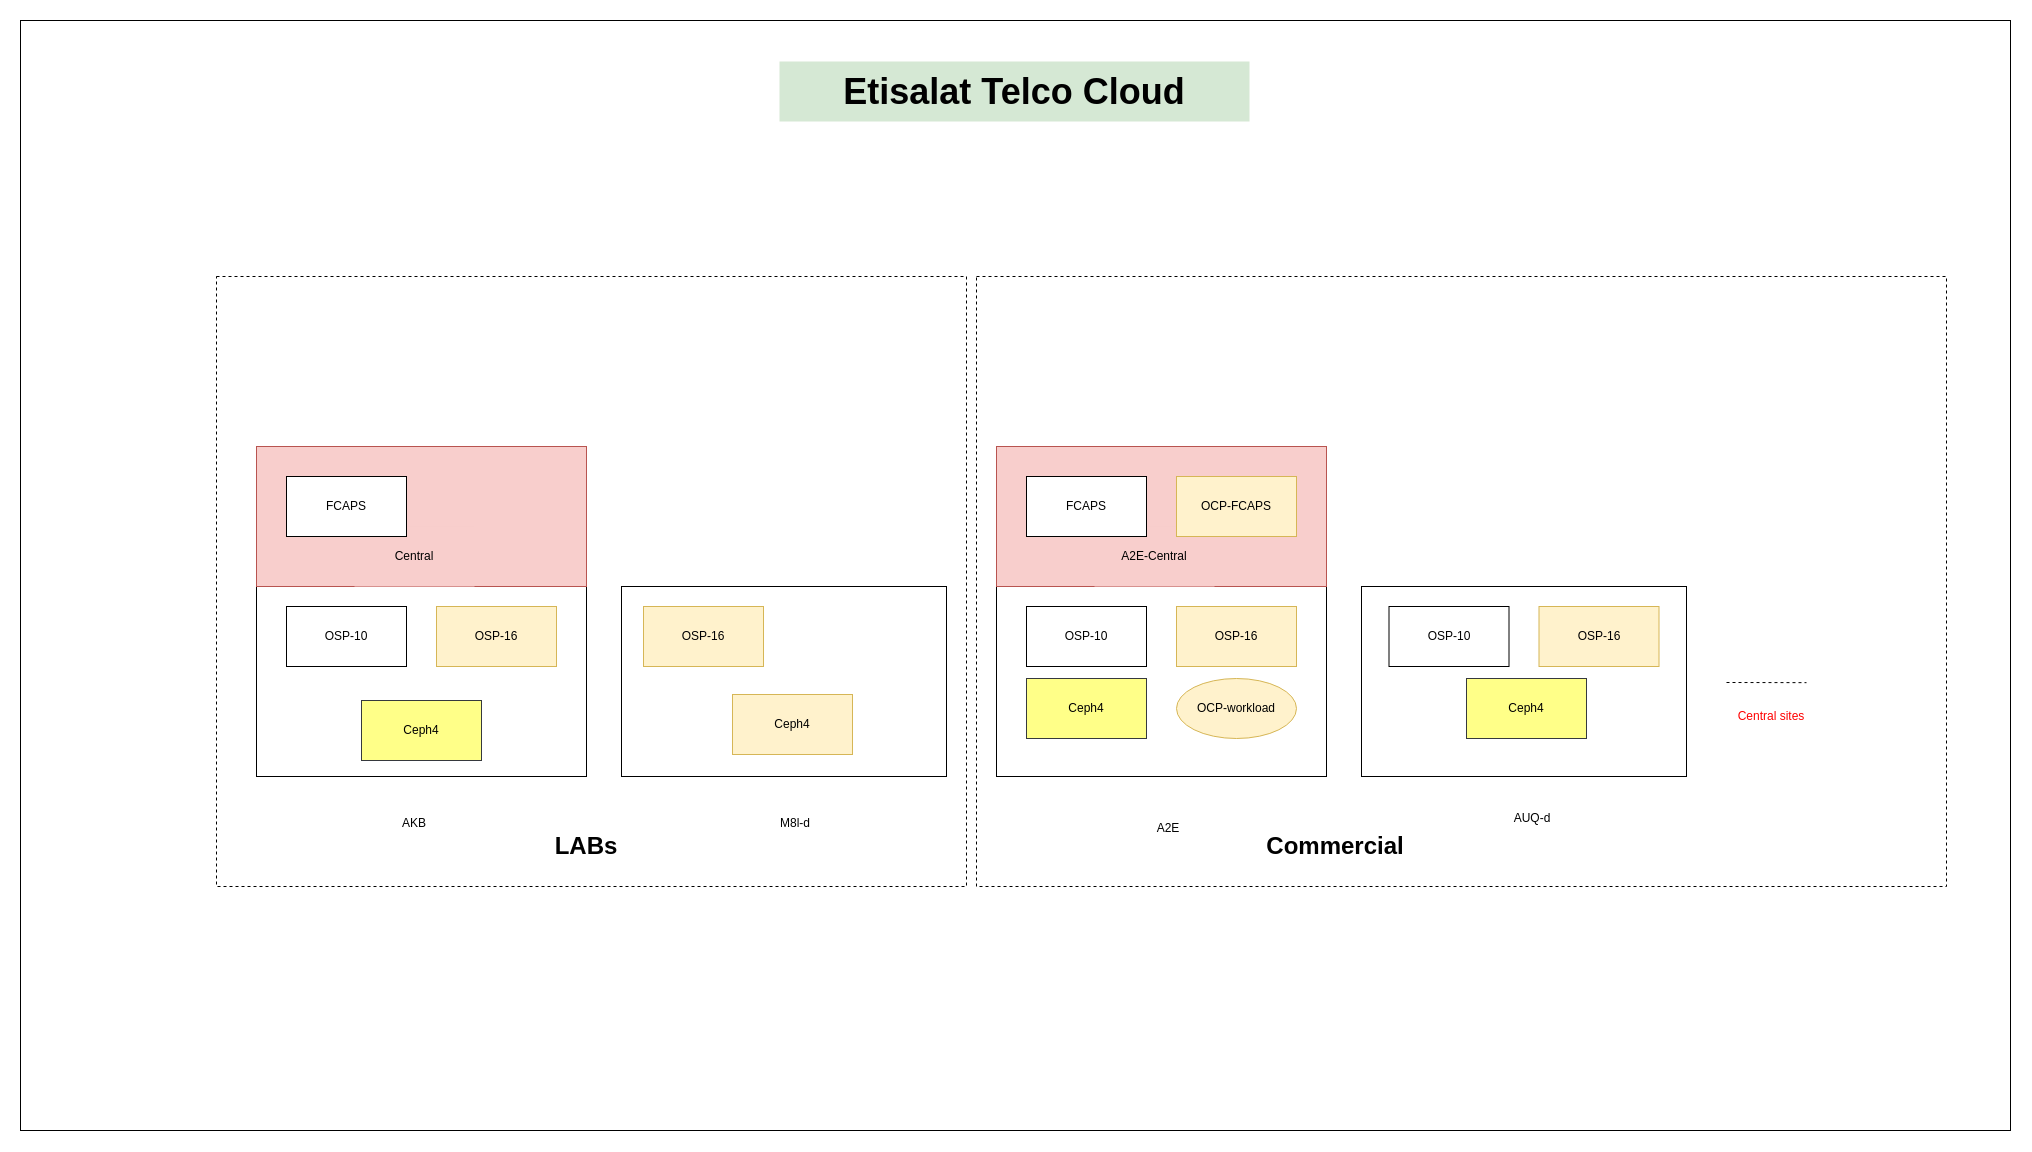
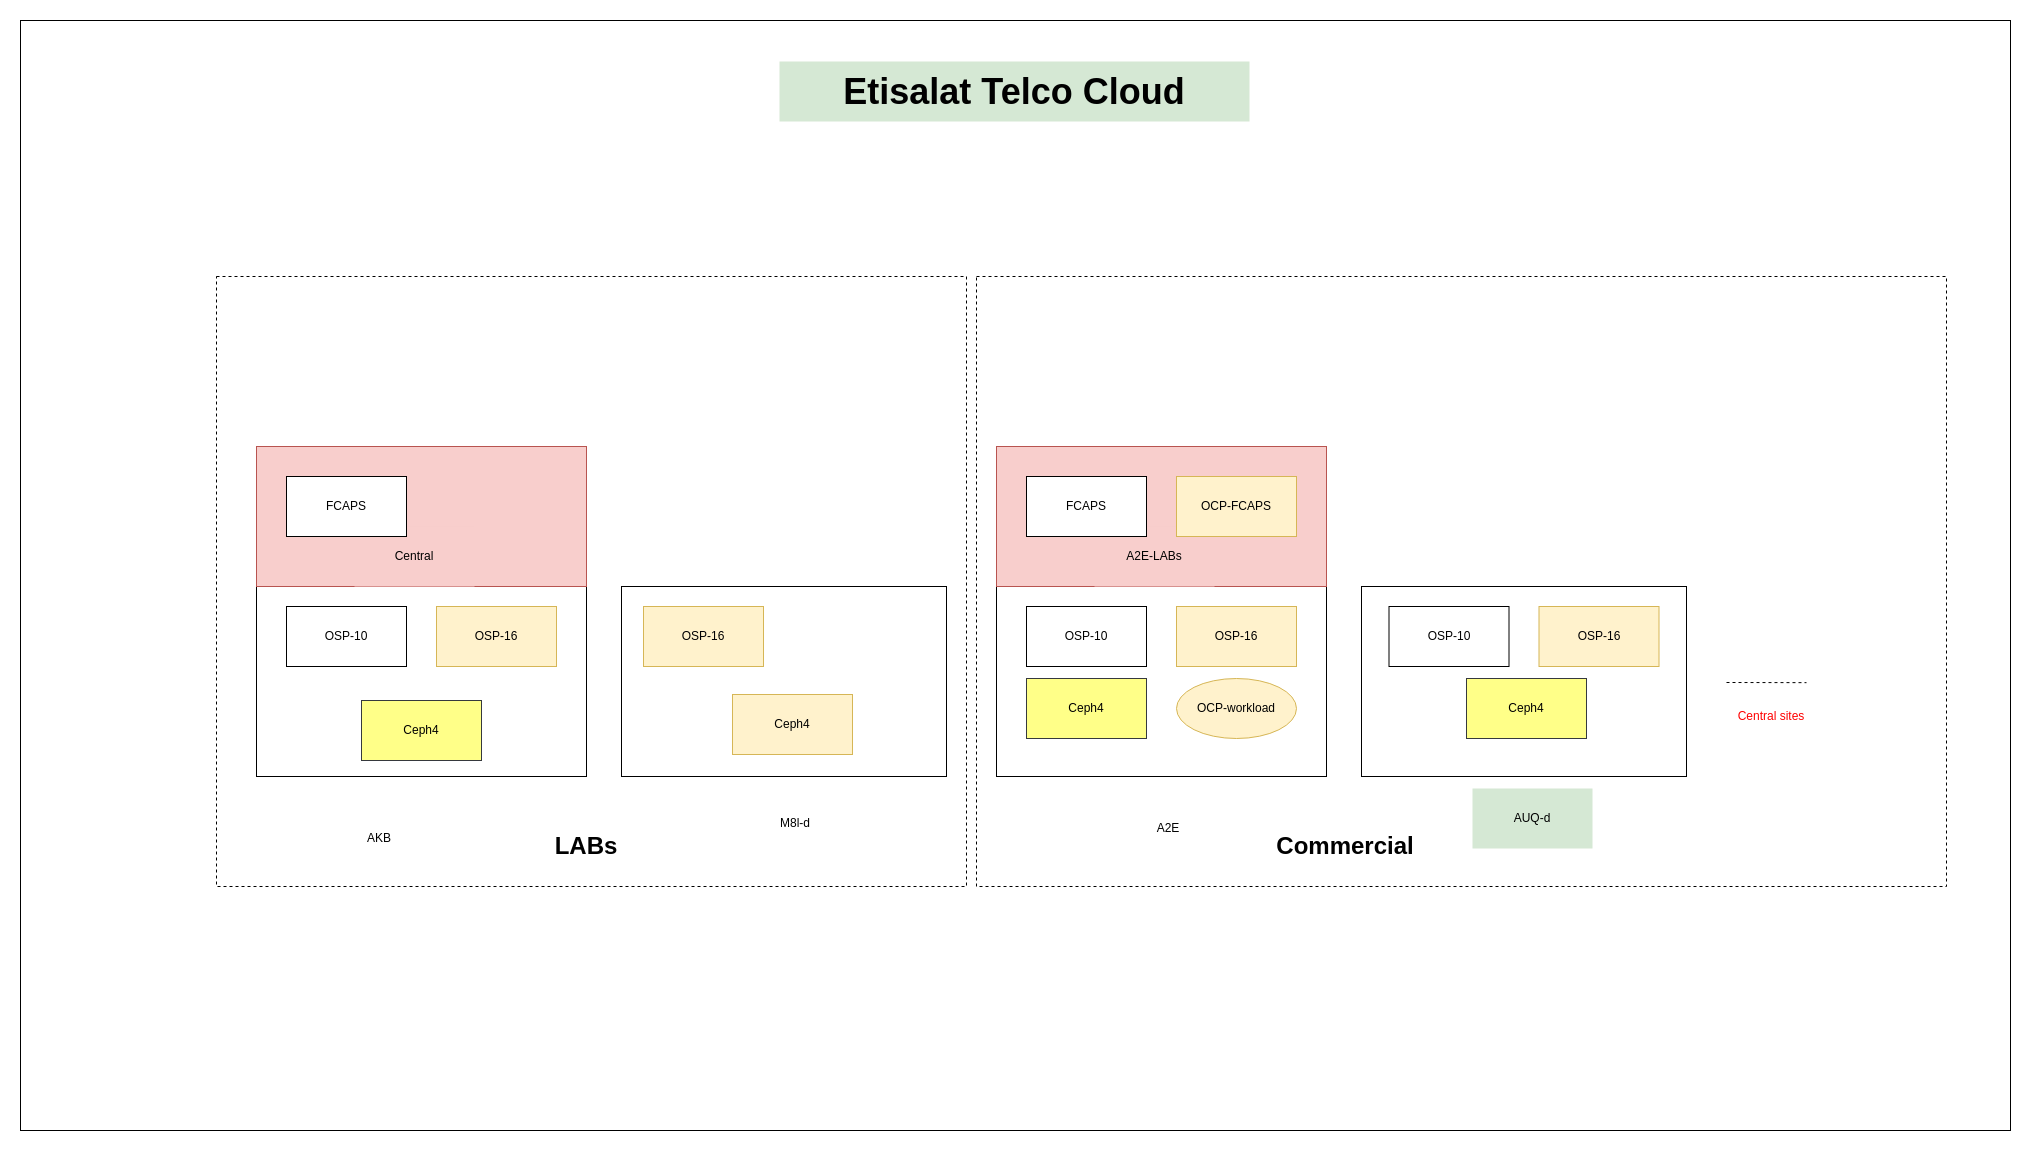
(1155, 557) -> (1155, 557)
(1533, 819) -> (1533, 819)
(415, 824) -> (380, 839)
(1336, 847) -> (1346, 847)
